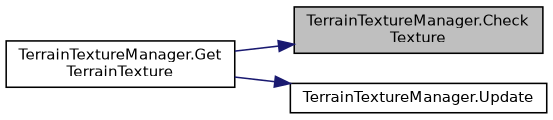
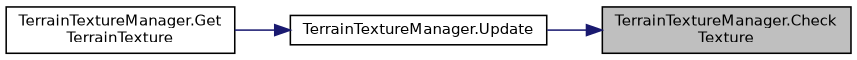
(257, 49) -> (567, 30)
